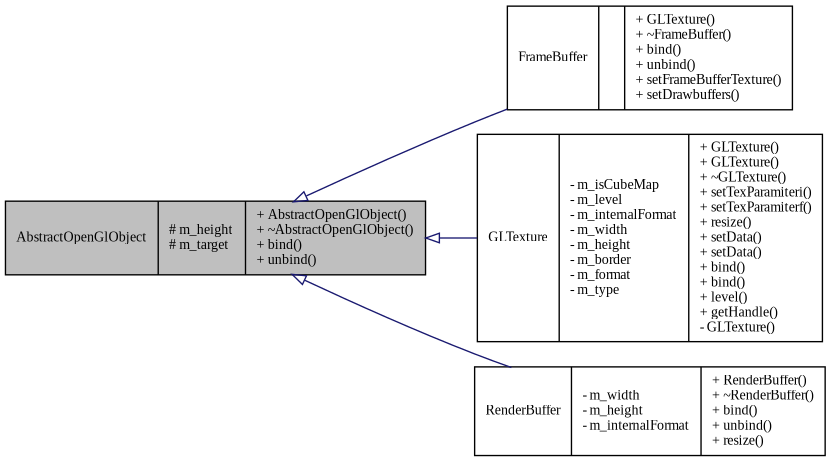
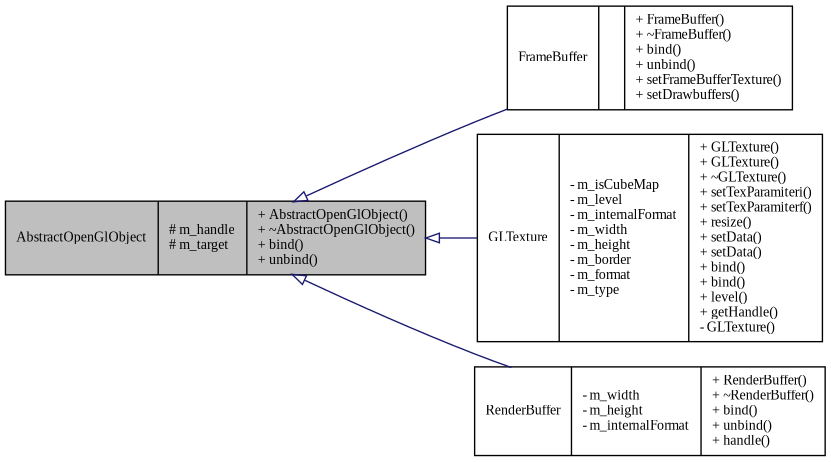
(675, 20) -> (680, 20)
(201, 230) -> (203, 230)
(738, 441) -> (741, 441)
